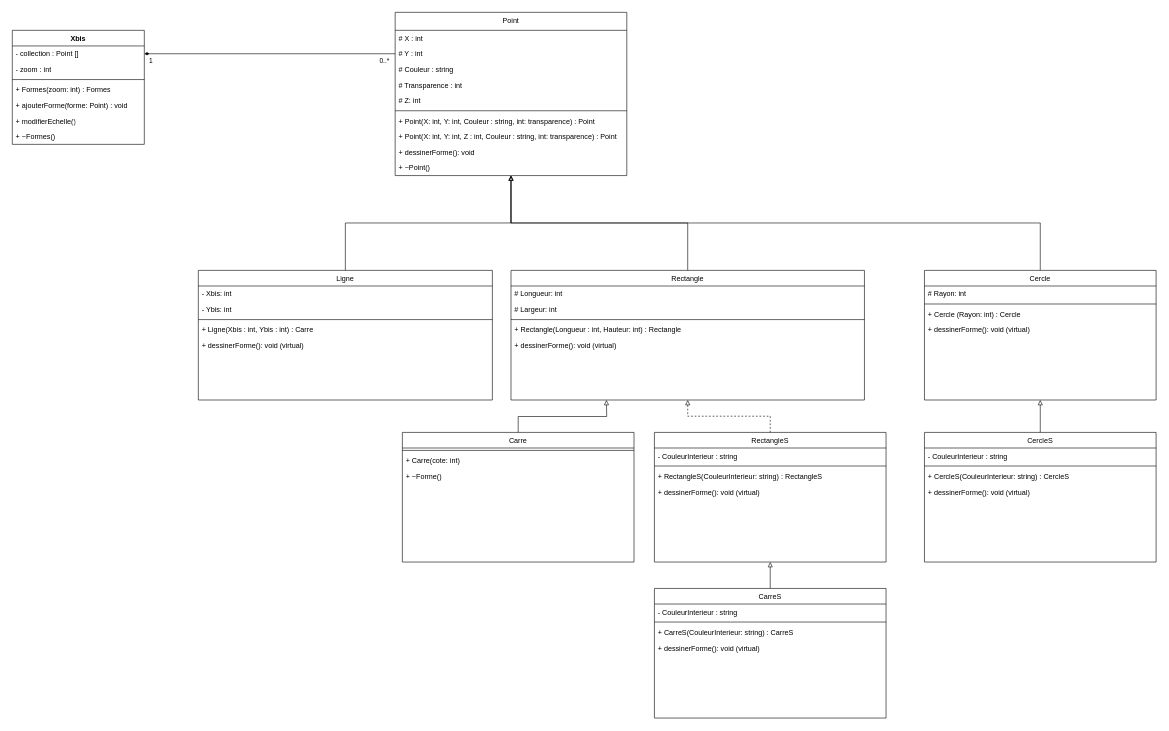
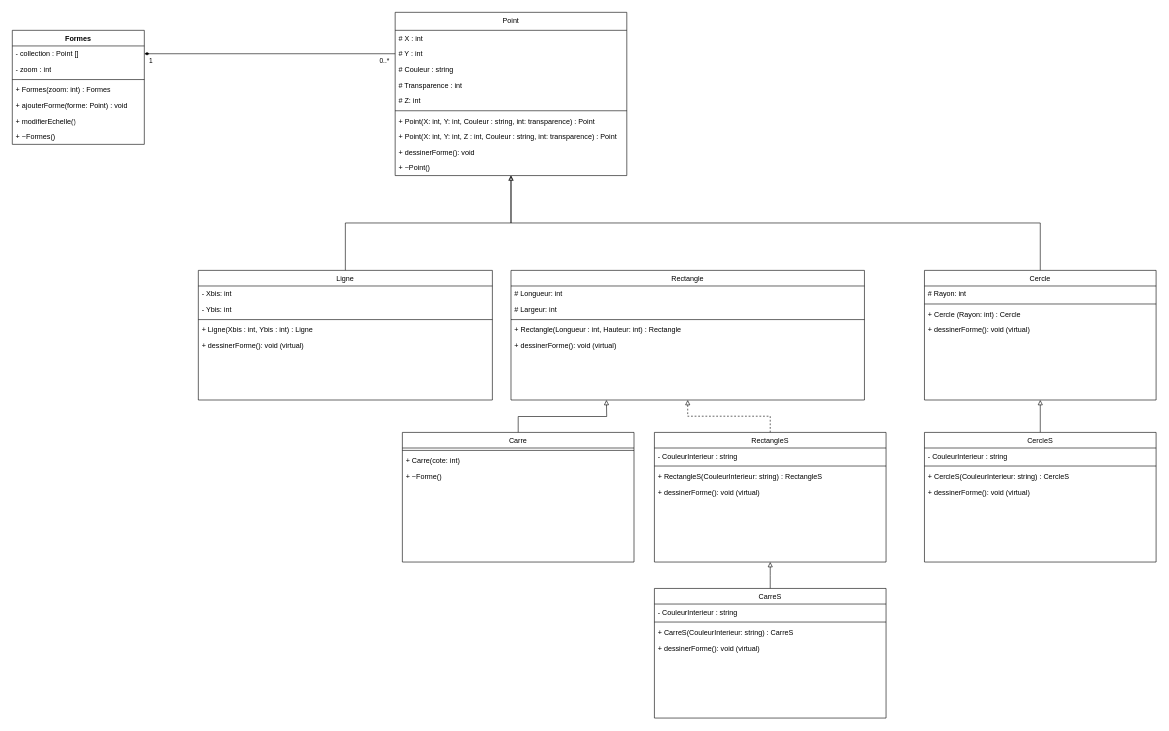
(78, 39) -> (78, 39)
(688, 247) -> none
(264, 330) -> (263, 330)
